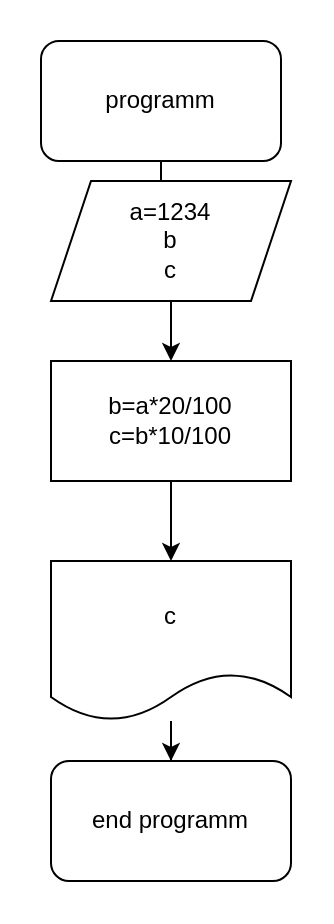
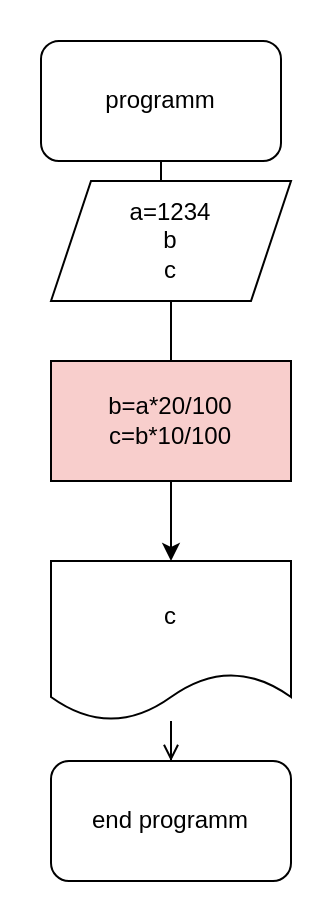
(171, 346) -> (171, 351)
(171, 421) -> (171, 421)
(171, 746) -> (171, 749)
